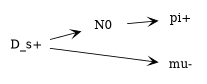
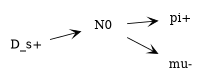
(99, 55) -> (139, 43)
